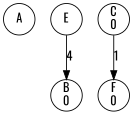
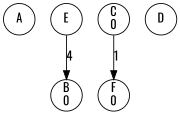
none -> (161, 19)
